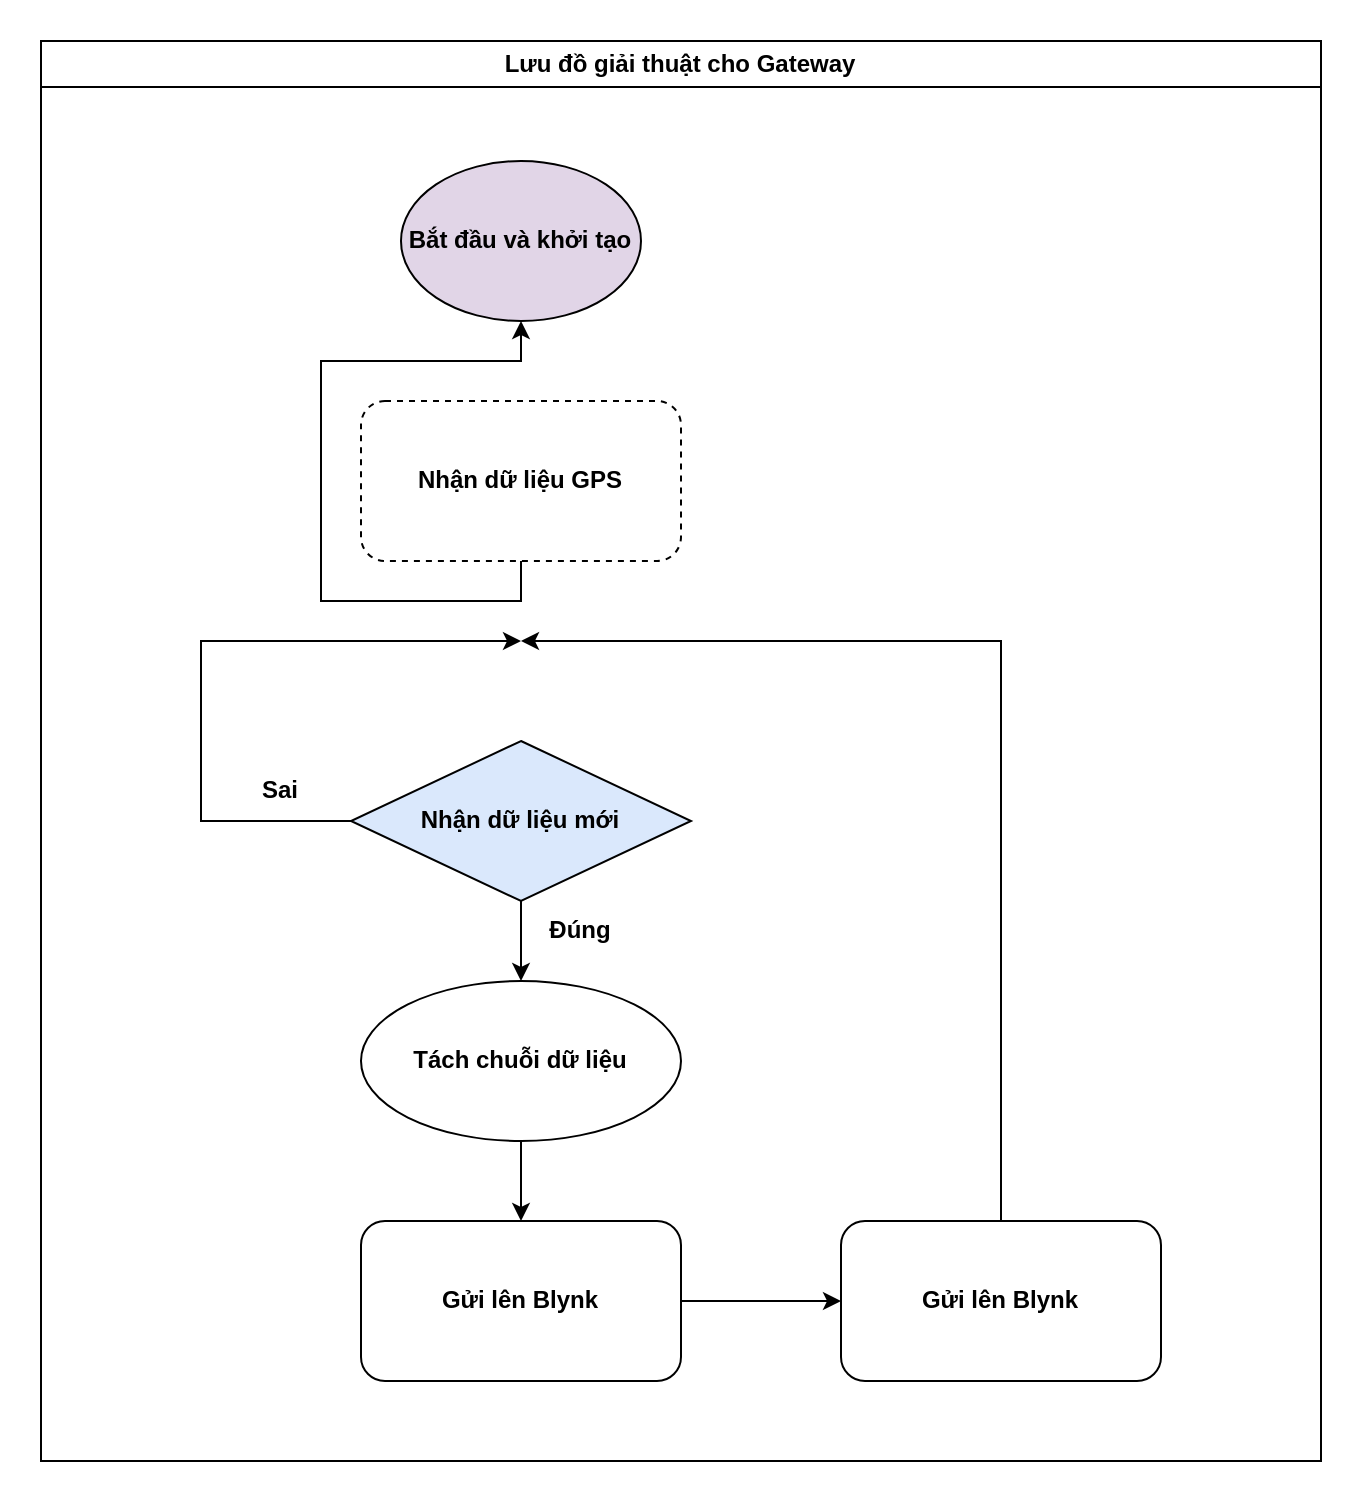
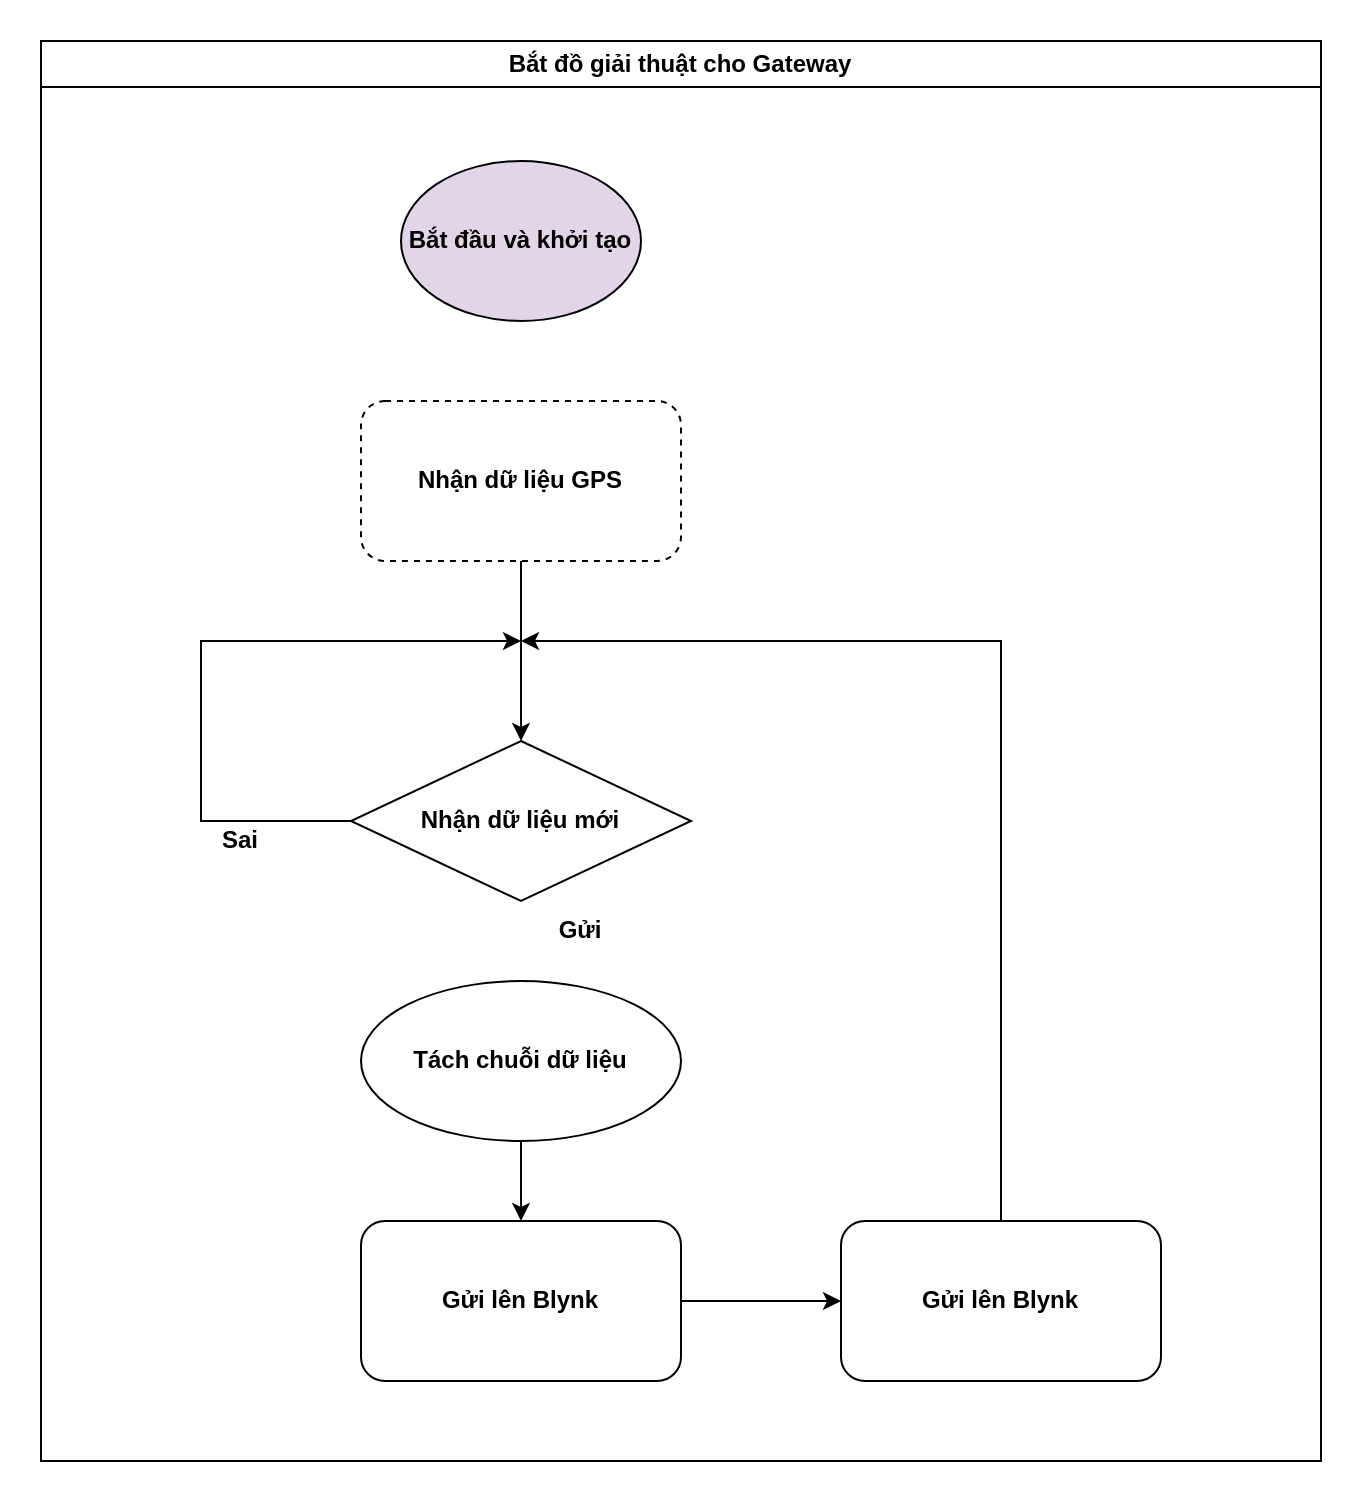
(681, 65) -> (681, 65)
(321, 469) -> (521, 663)
(281, 791) -> (241, 841)
(521, 821) -> (521, 821)
(581, 931) -> (581, 931)
(521, 934) -> none
